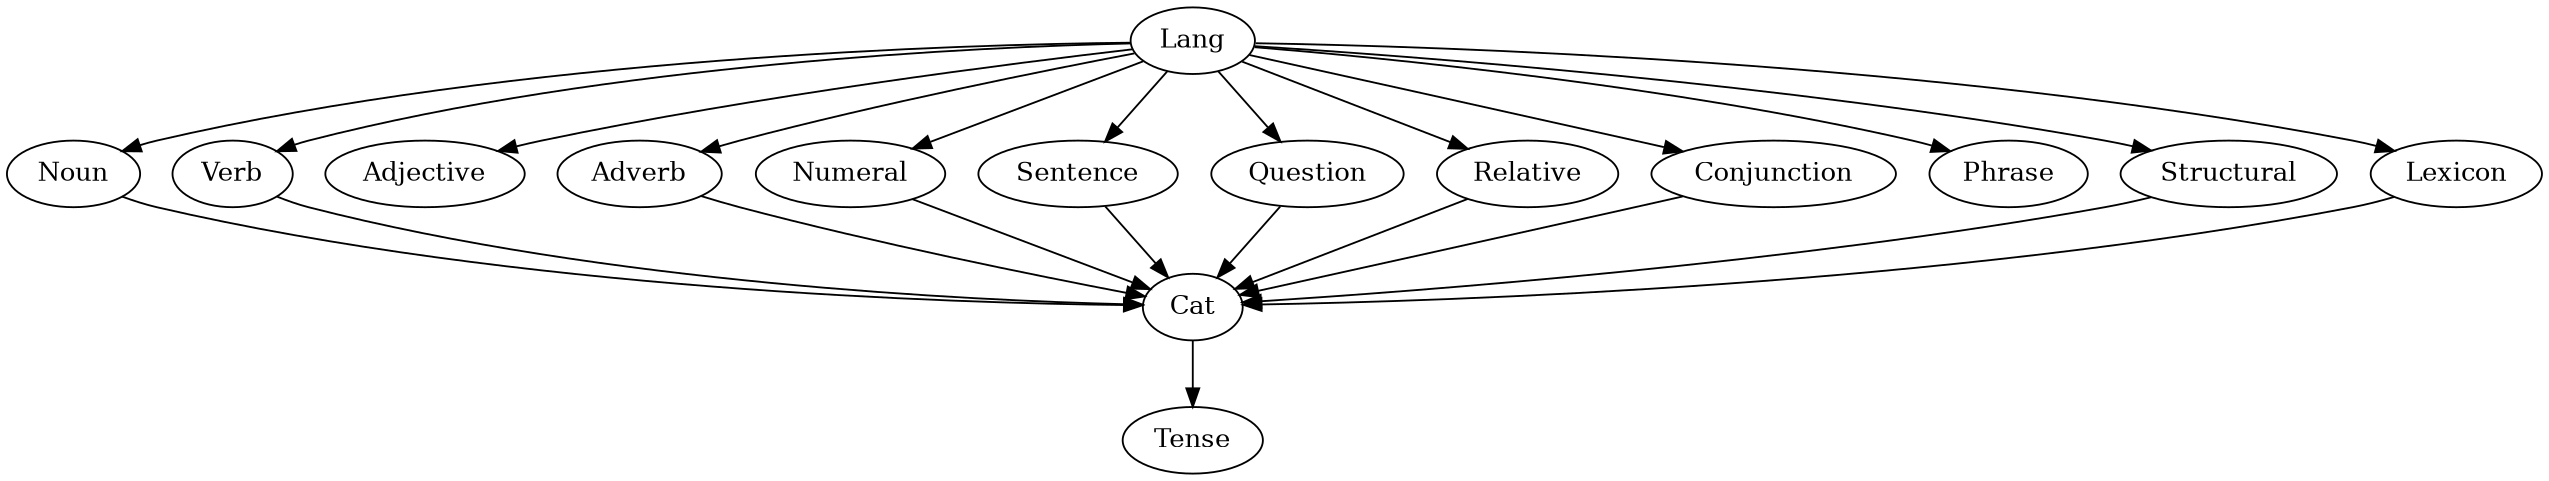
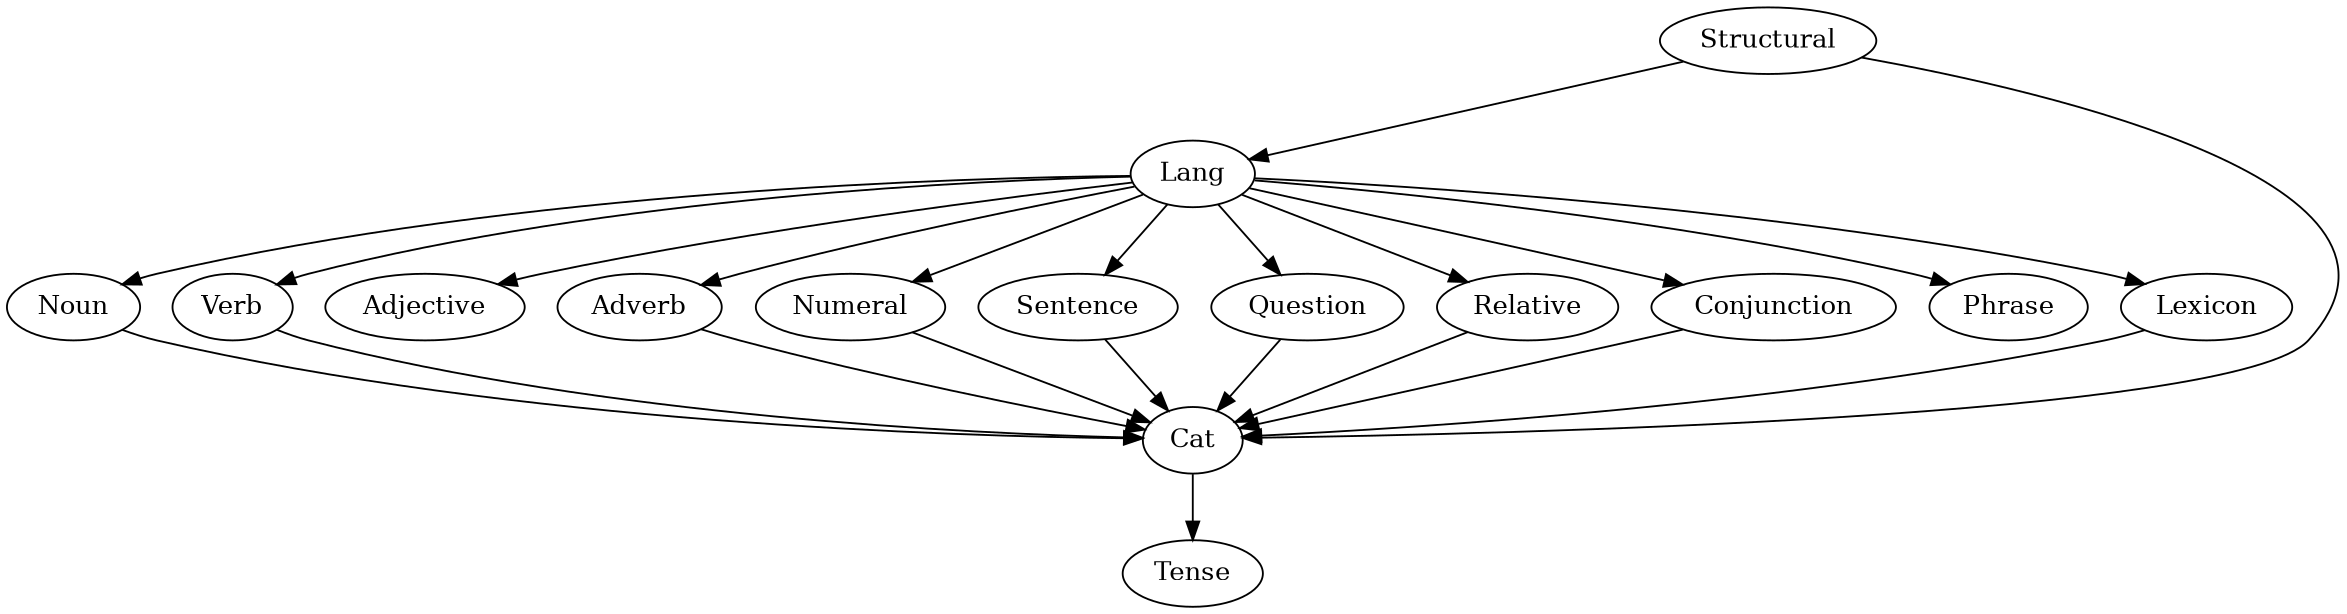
(1695, 84) -> (1475, 108)
